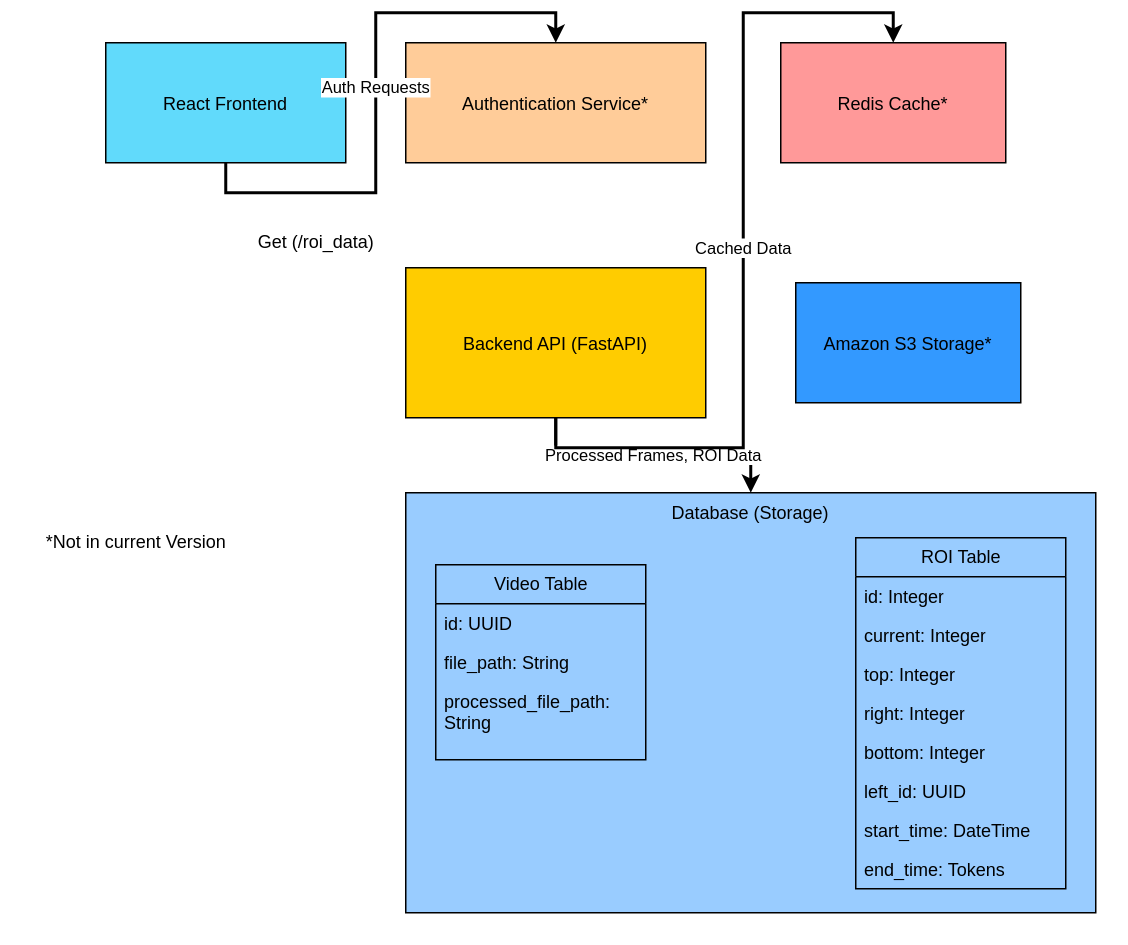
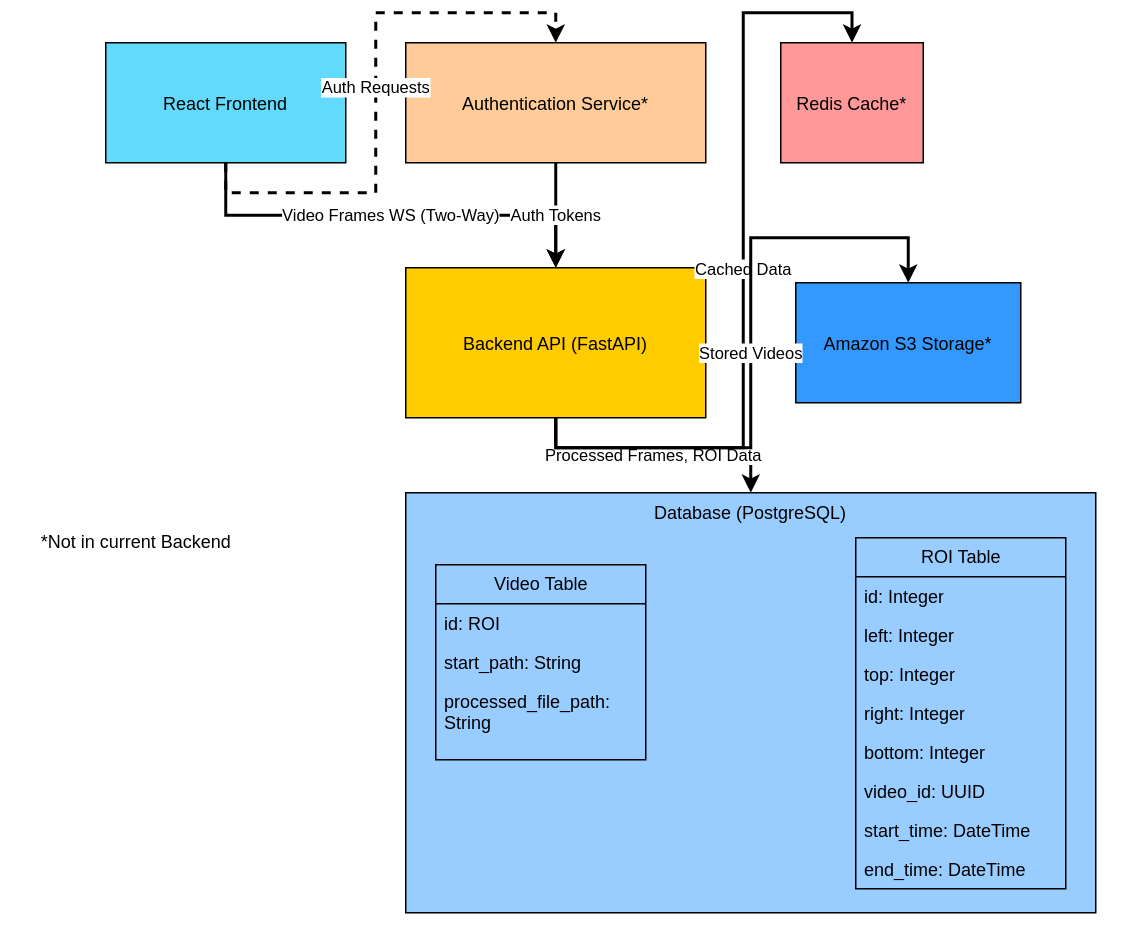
(442, 13) -> (442, 13)
(893, 103) -> (852, 103)
none -> (556, 188)
none -> (379, 215)
none -> (789, 238)
(316, 242) -> none
(750, 513) -> (750, 513)
(137, 542) -> (137, 542)
(478, 625) -> (473, 625)
(941, 637) -> (923, 637)
(519, 664) -> (528, 664)
(921, 793) -> (926, 793)
(938, 871) -> (946, 871)
